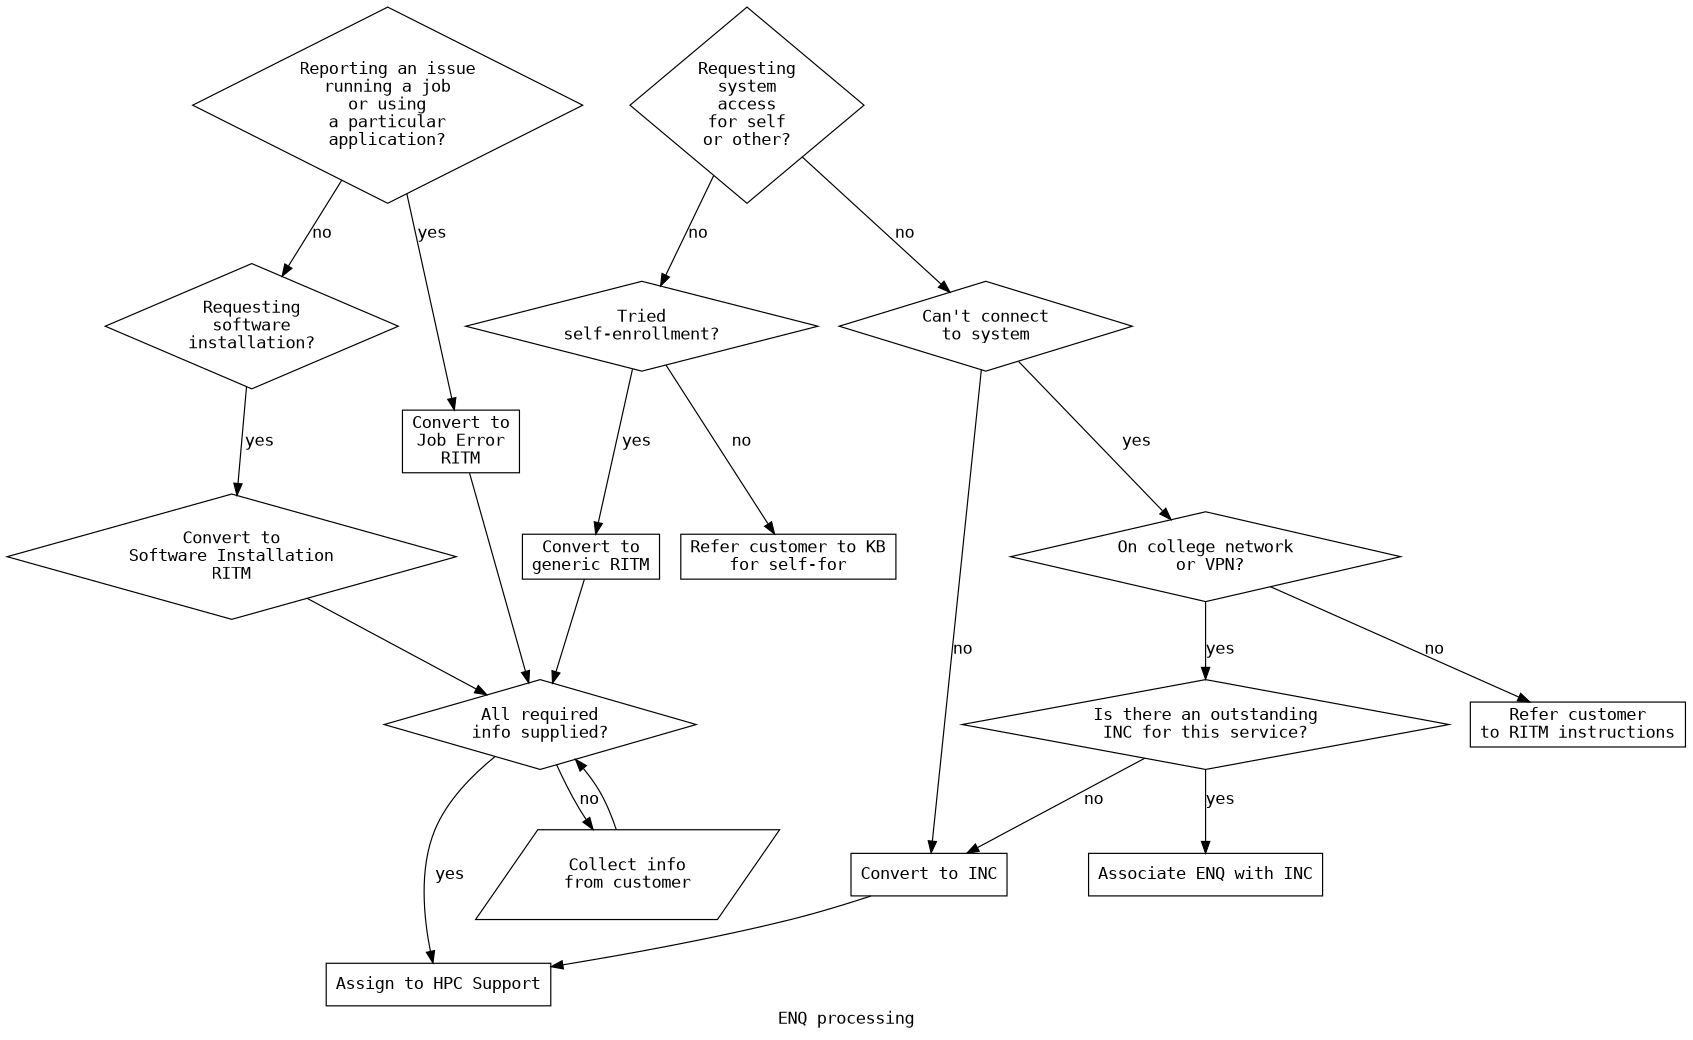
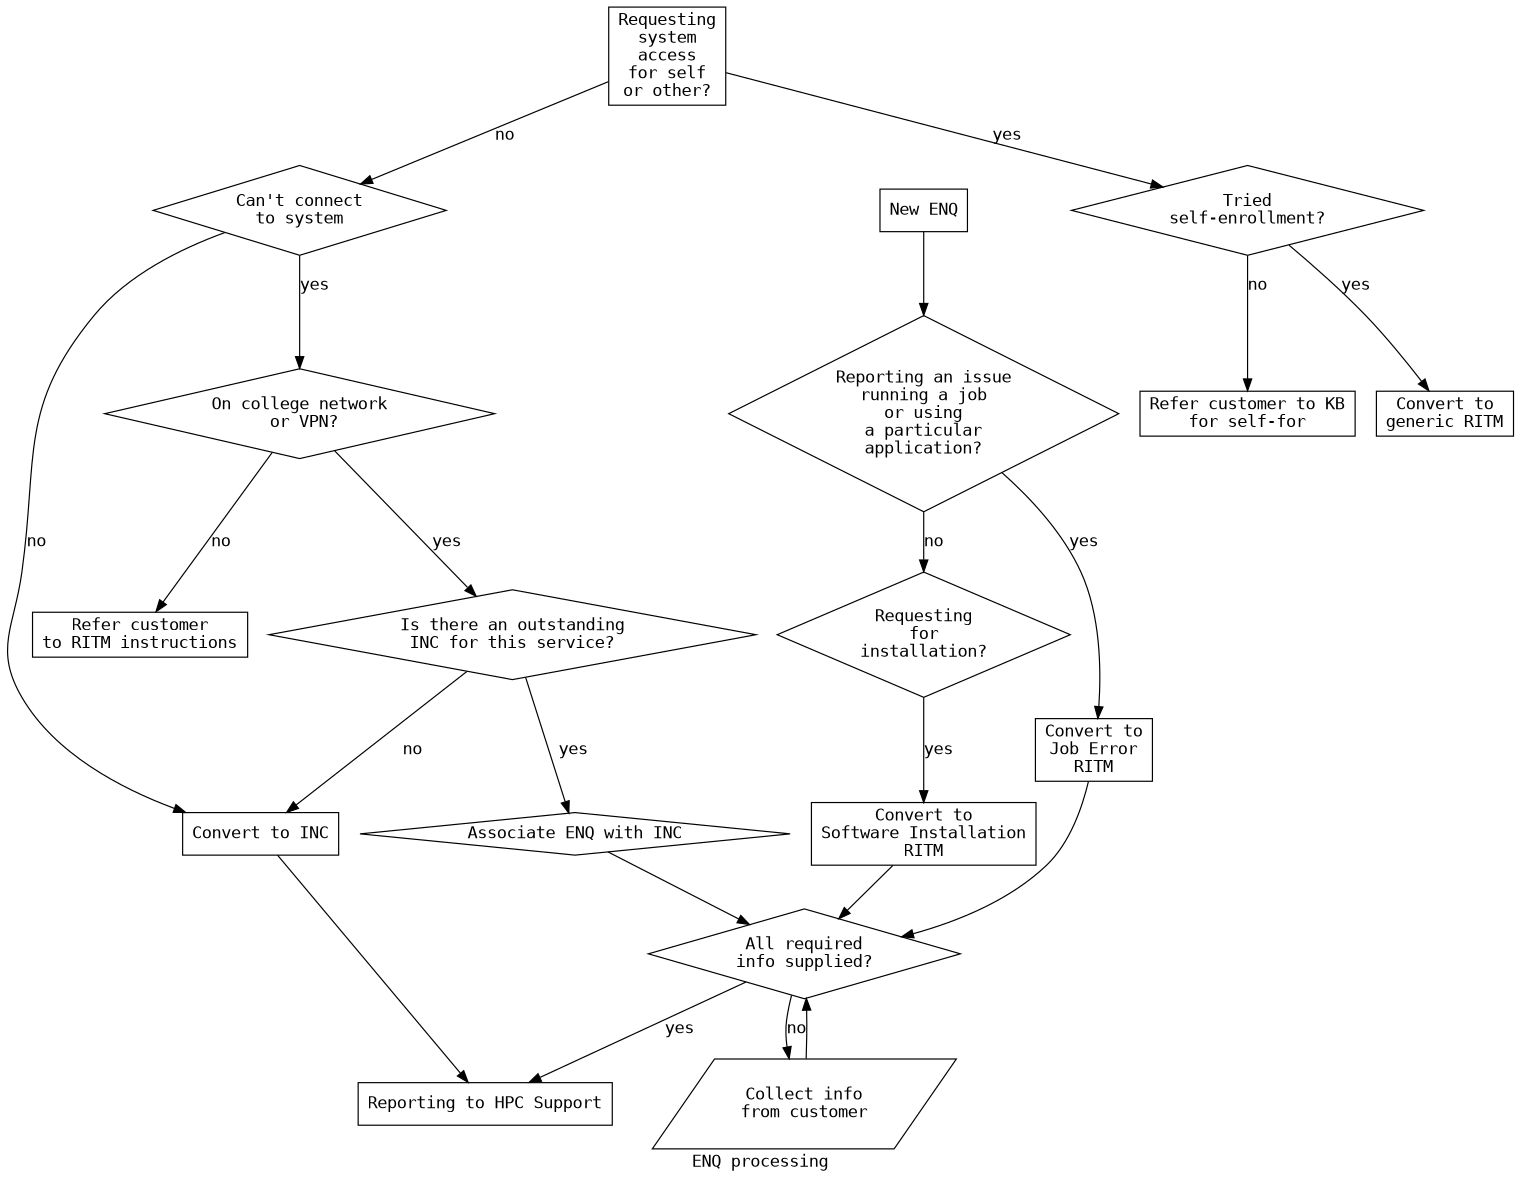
(747, 105) -> (667, 56)
none -> (924, 210)
(698, 233) -> (1007, 135)
(252, 326) -> (924, 635)
(232, 557) -> (924, 834)
(570, 625) -> (673, 885)
(1206, 875) -> (575, 834)
(439, 985) -> (485, 1104)
